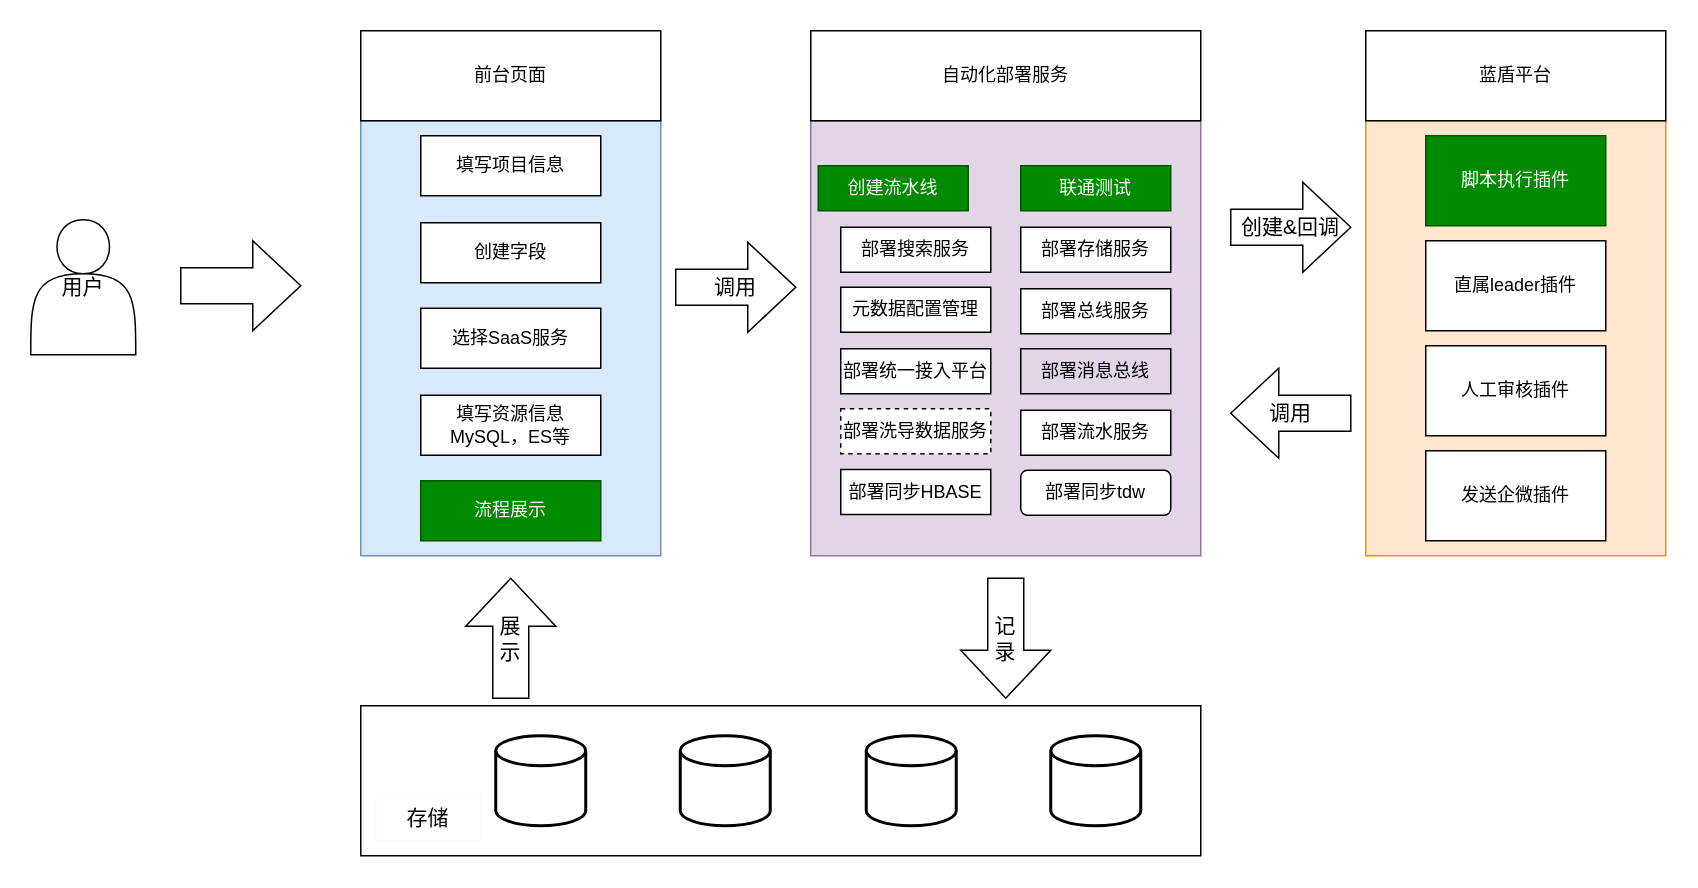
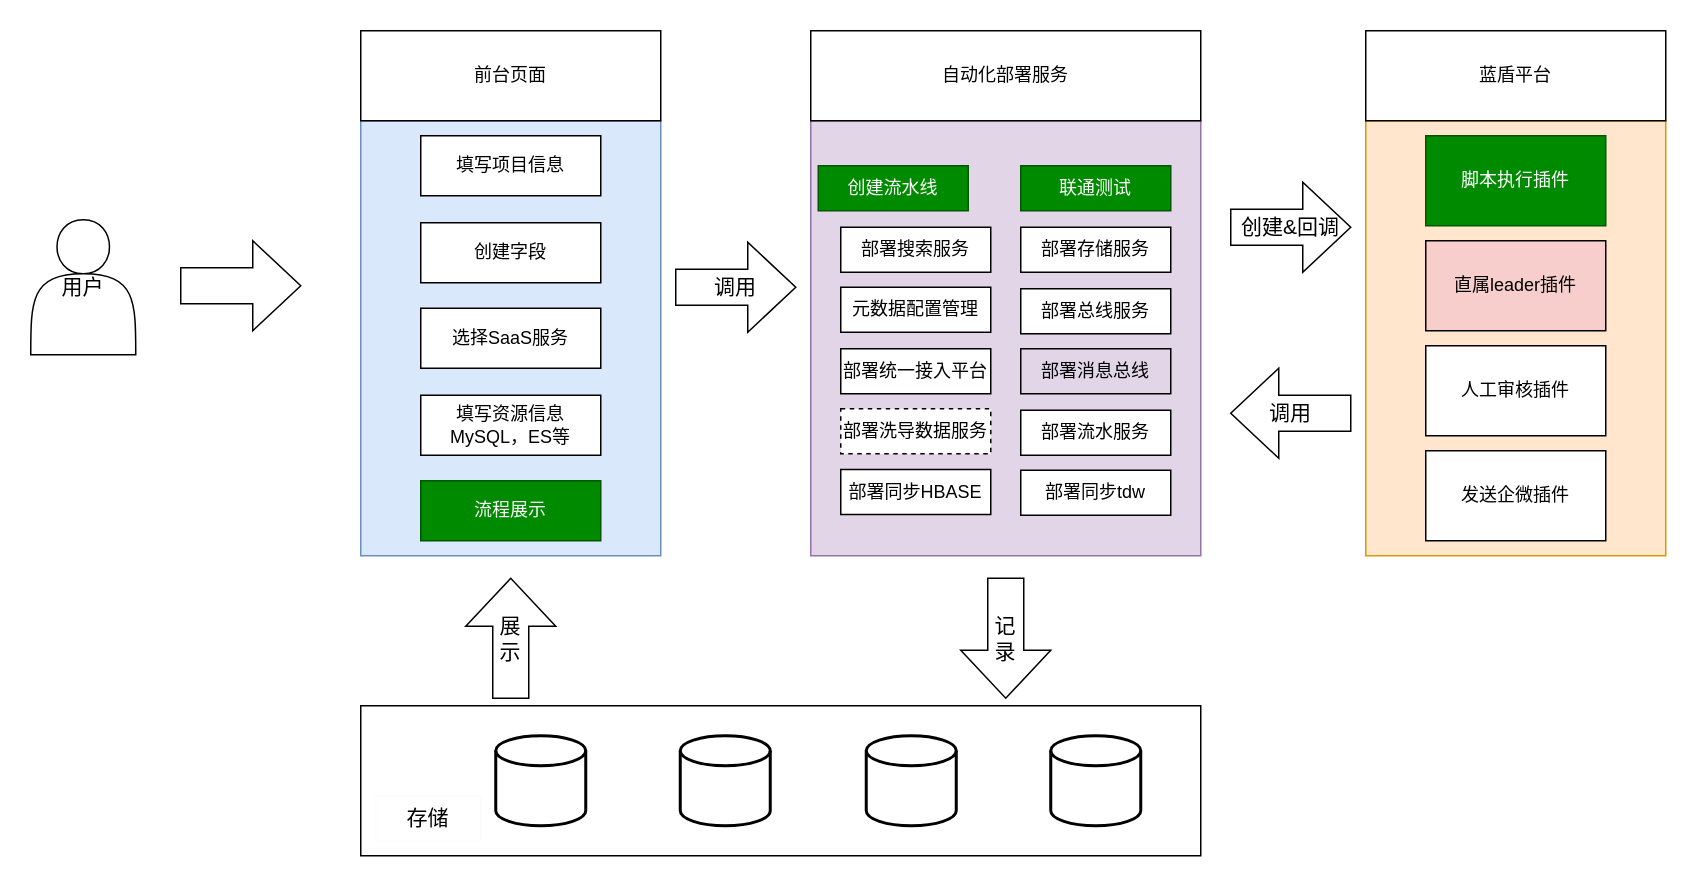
(1516, 286) -> (1516, 286)
(1096, 493) -> (1096, 493)
